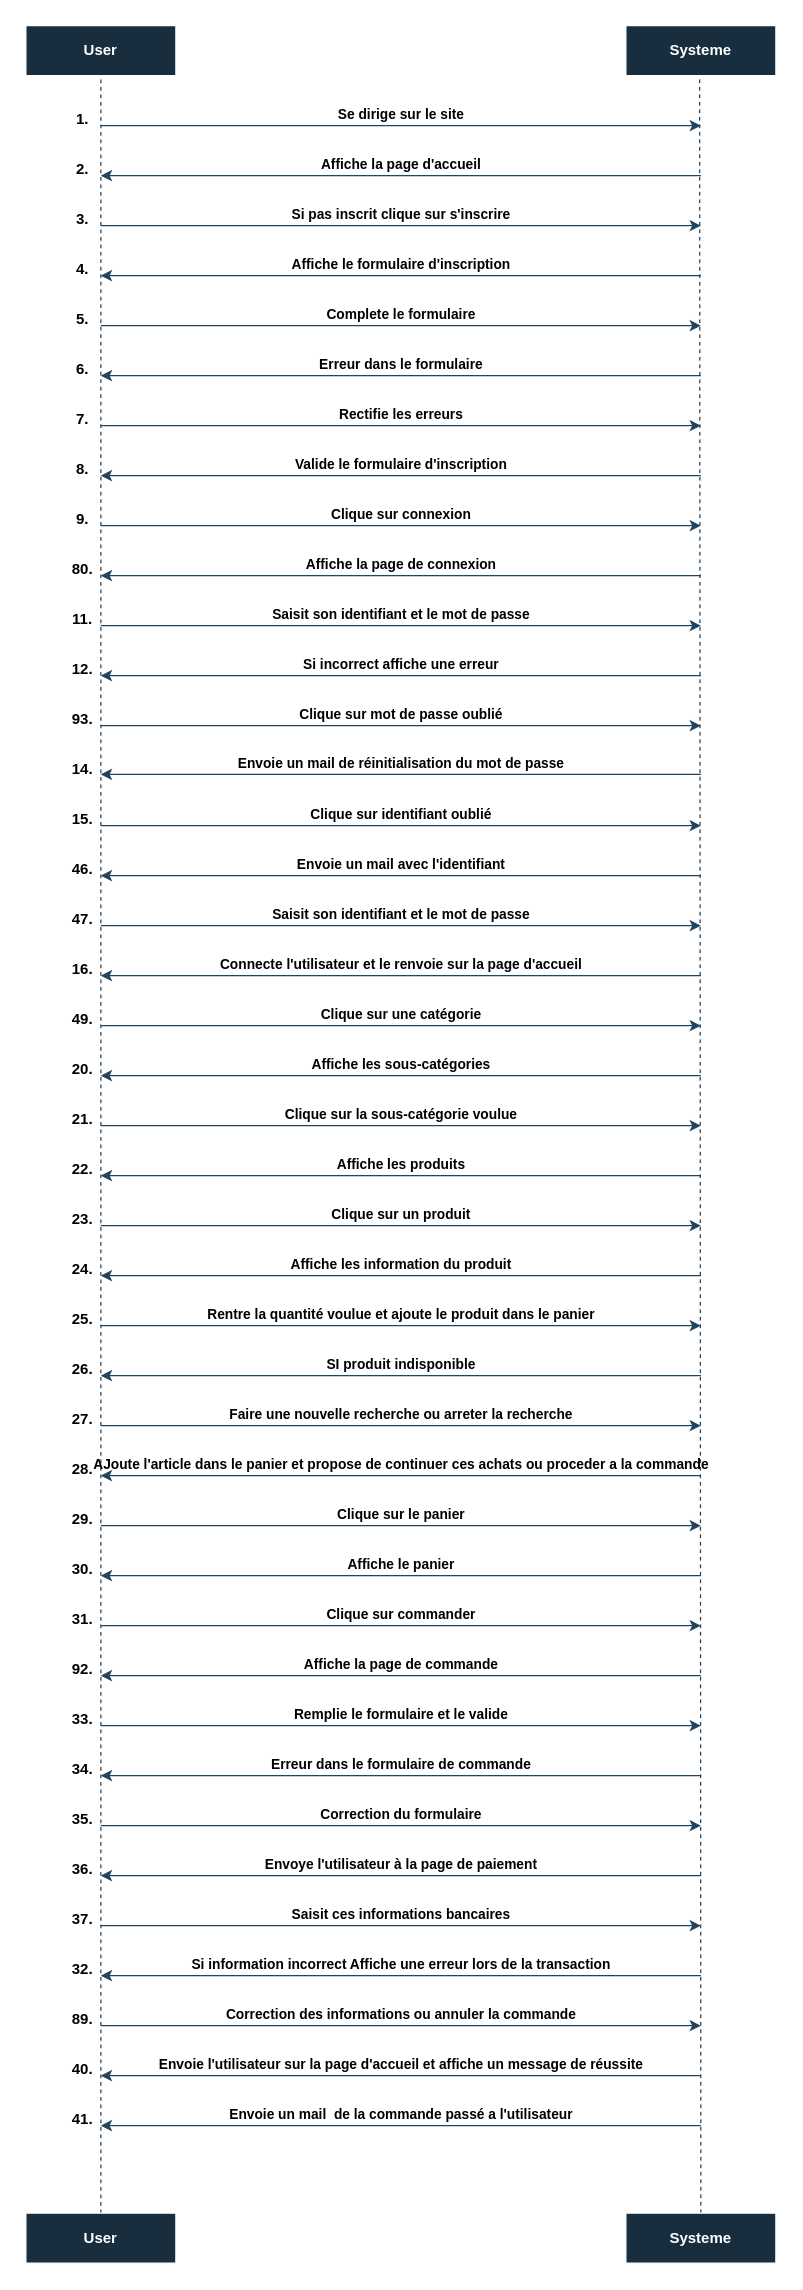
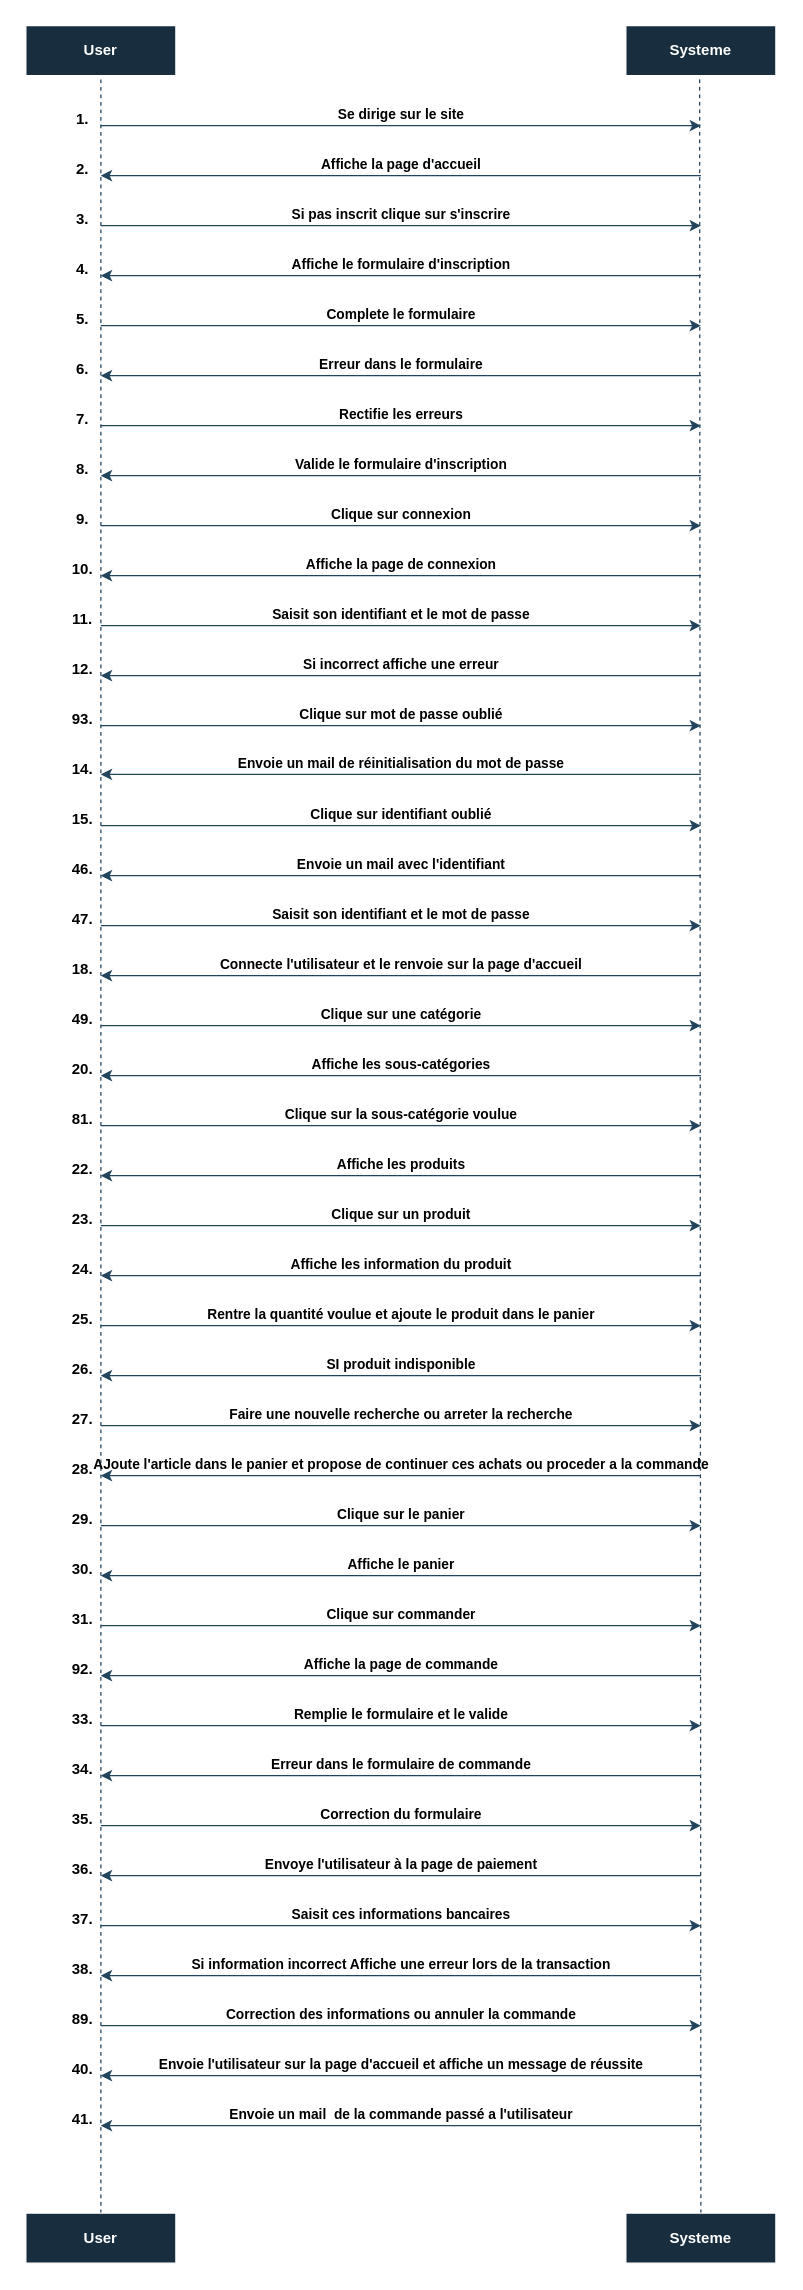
(83, 569) -> (83, 569)
(83, 969) -> (83, 969)
(83, 1119) -> (83, 1119)
(83, 1969) -> (83, 1969)
